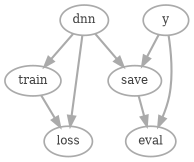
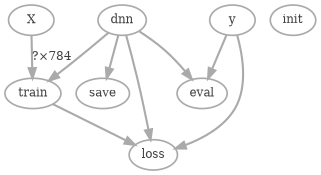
none -> (31, 20)
none -> (293, 20)
(153, 46) -> (238, 103)
(141, 106) -> (164, 49)
